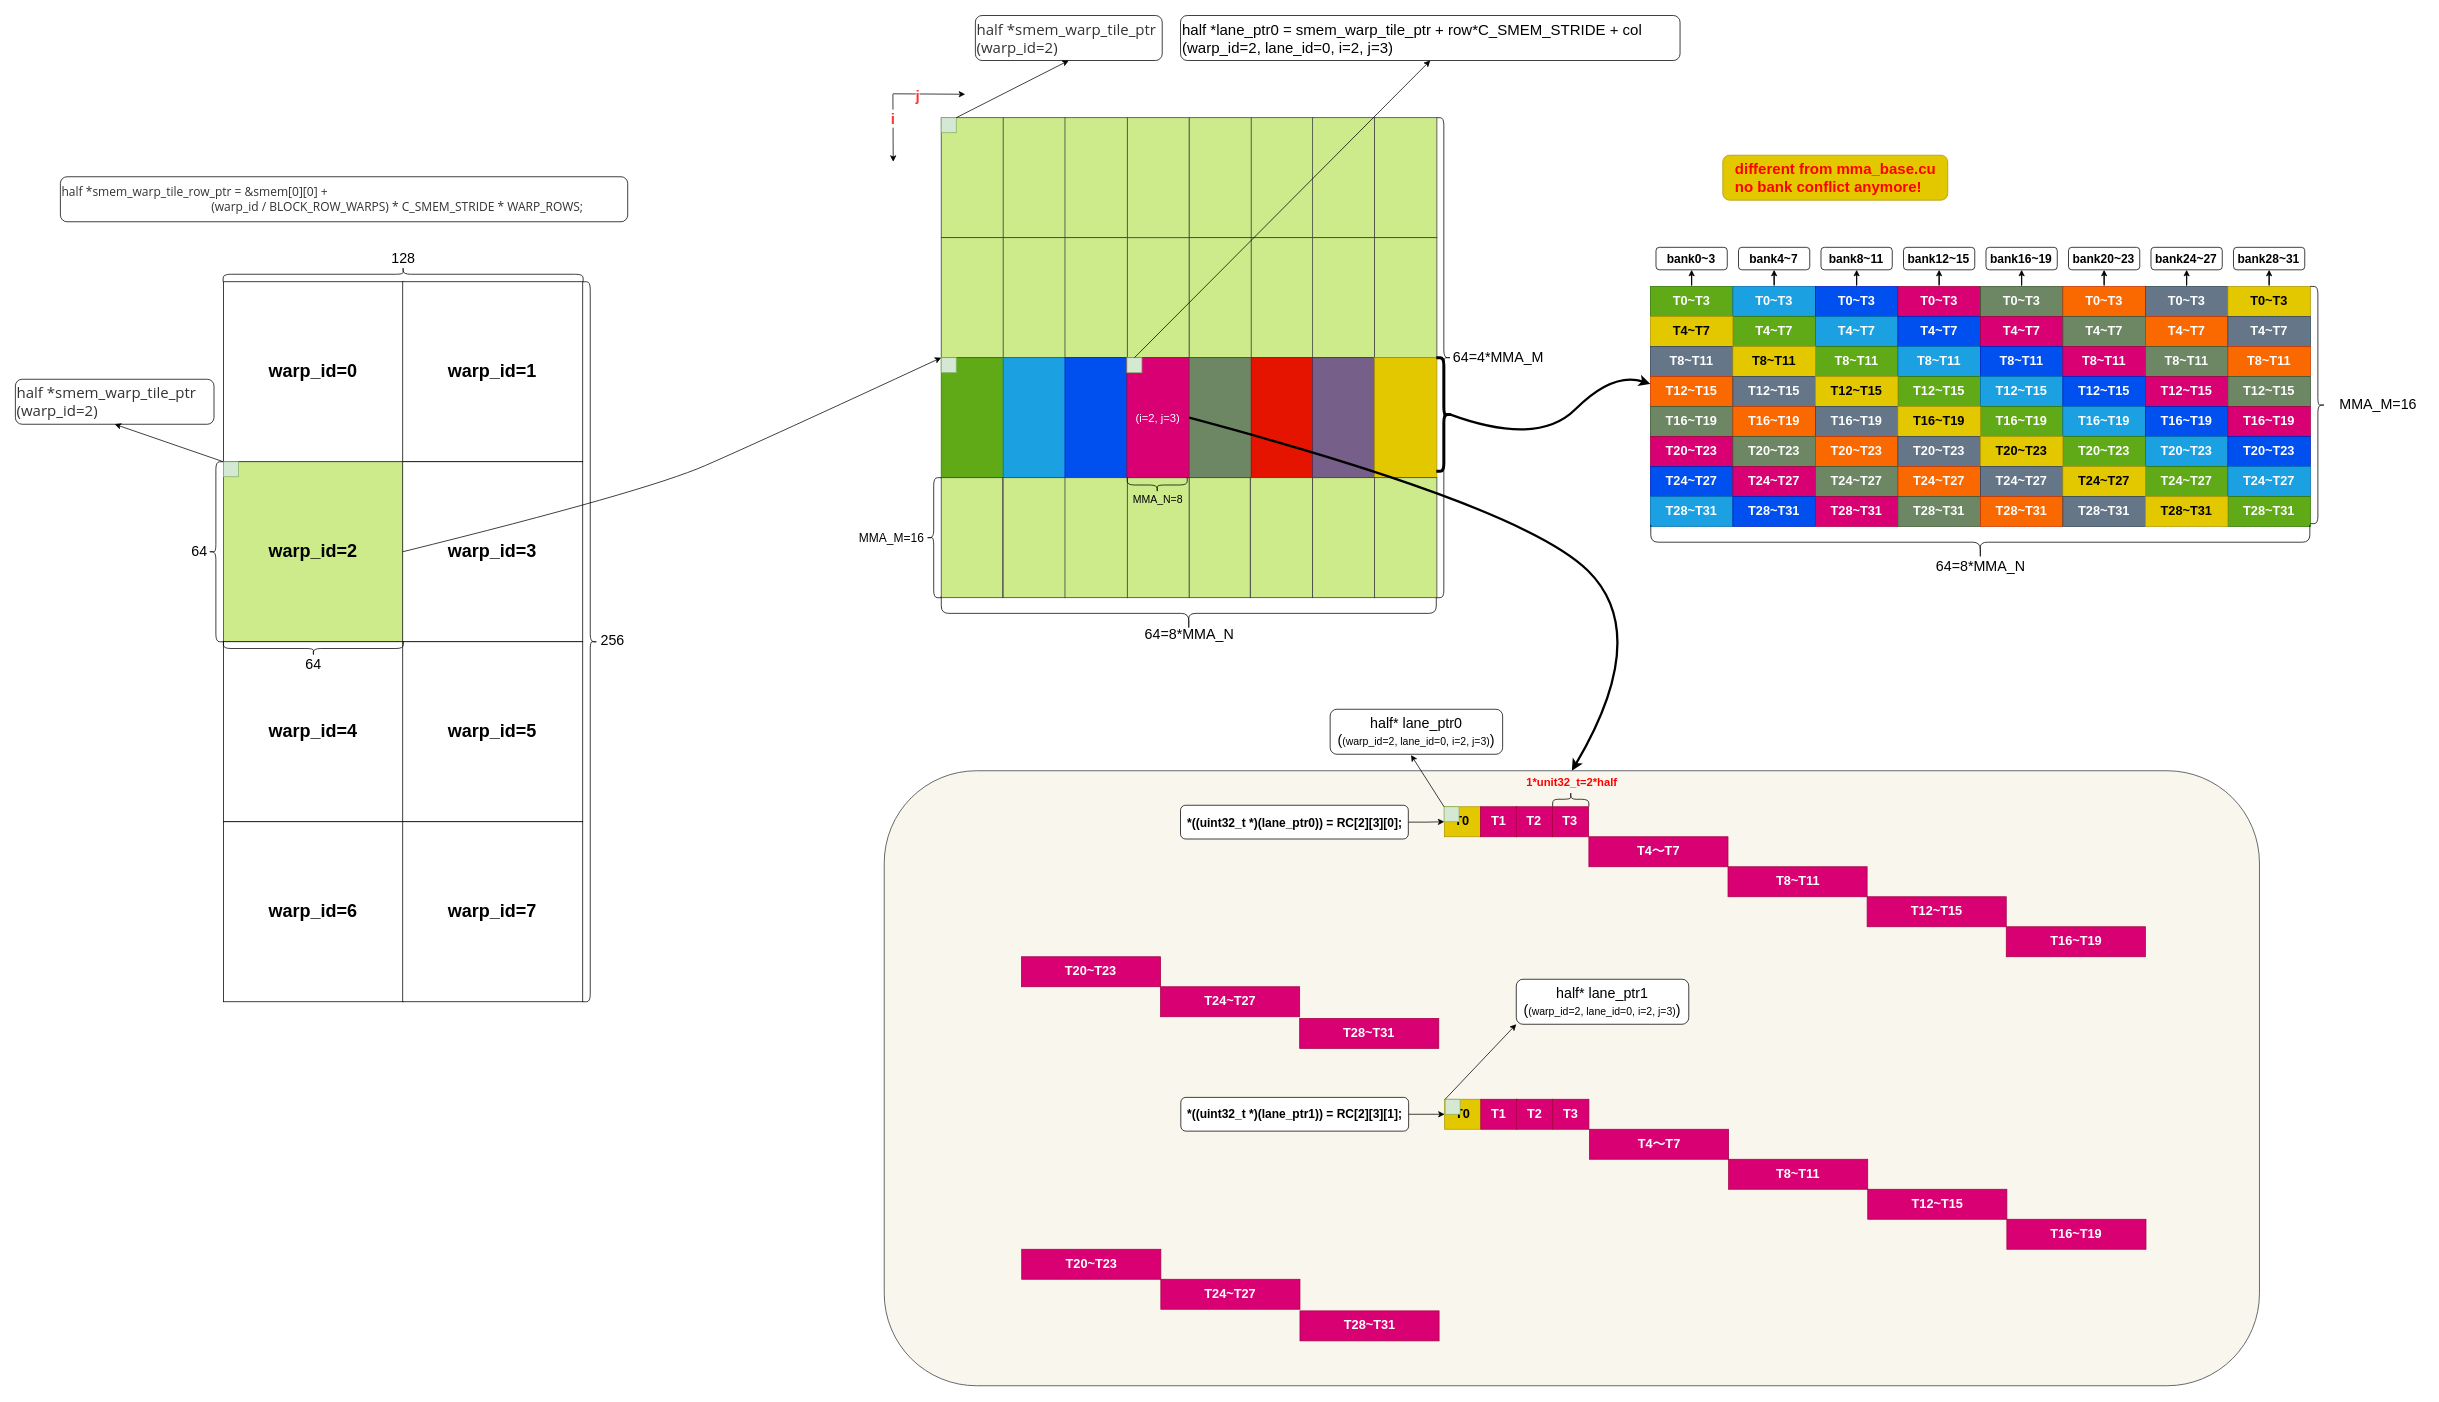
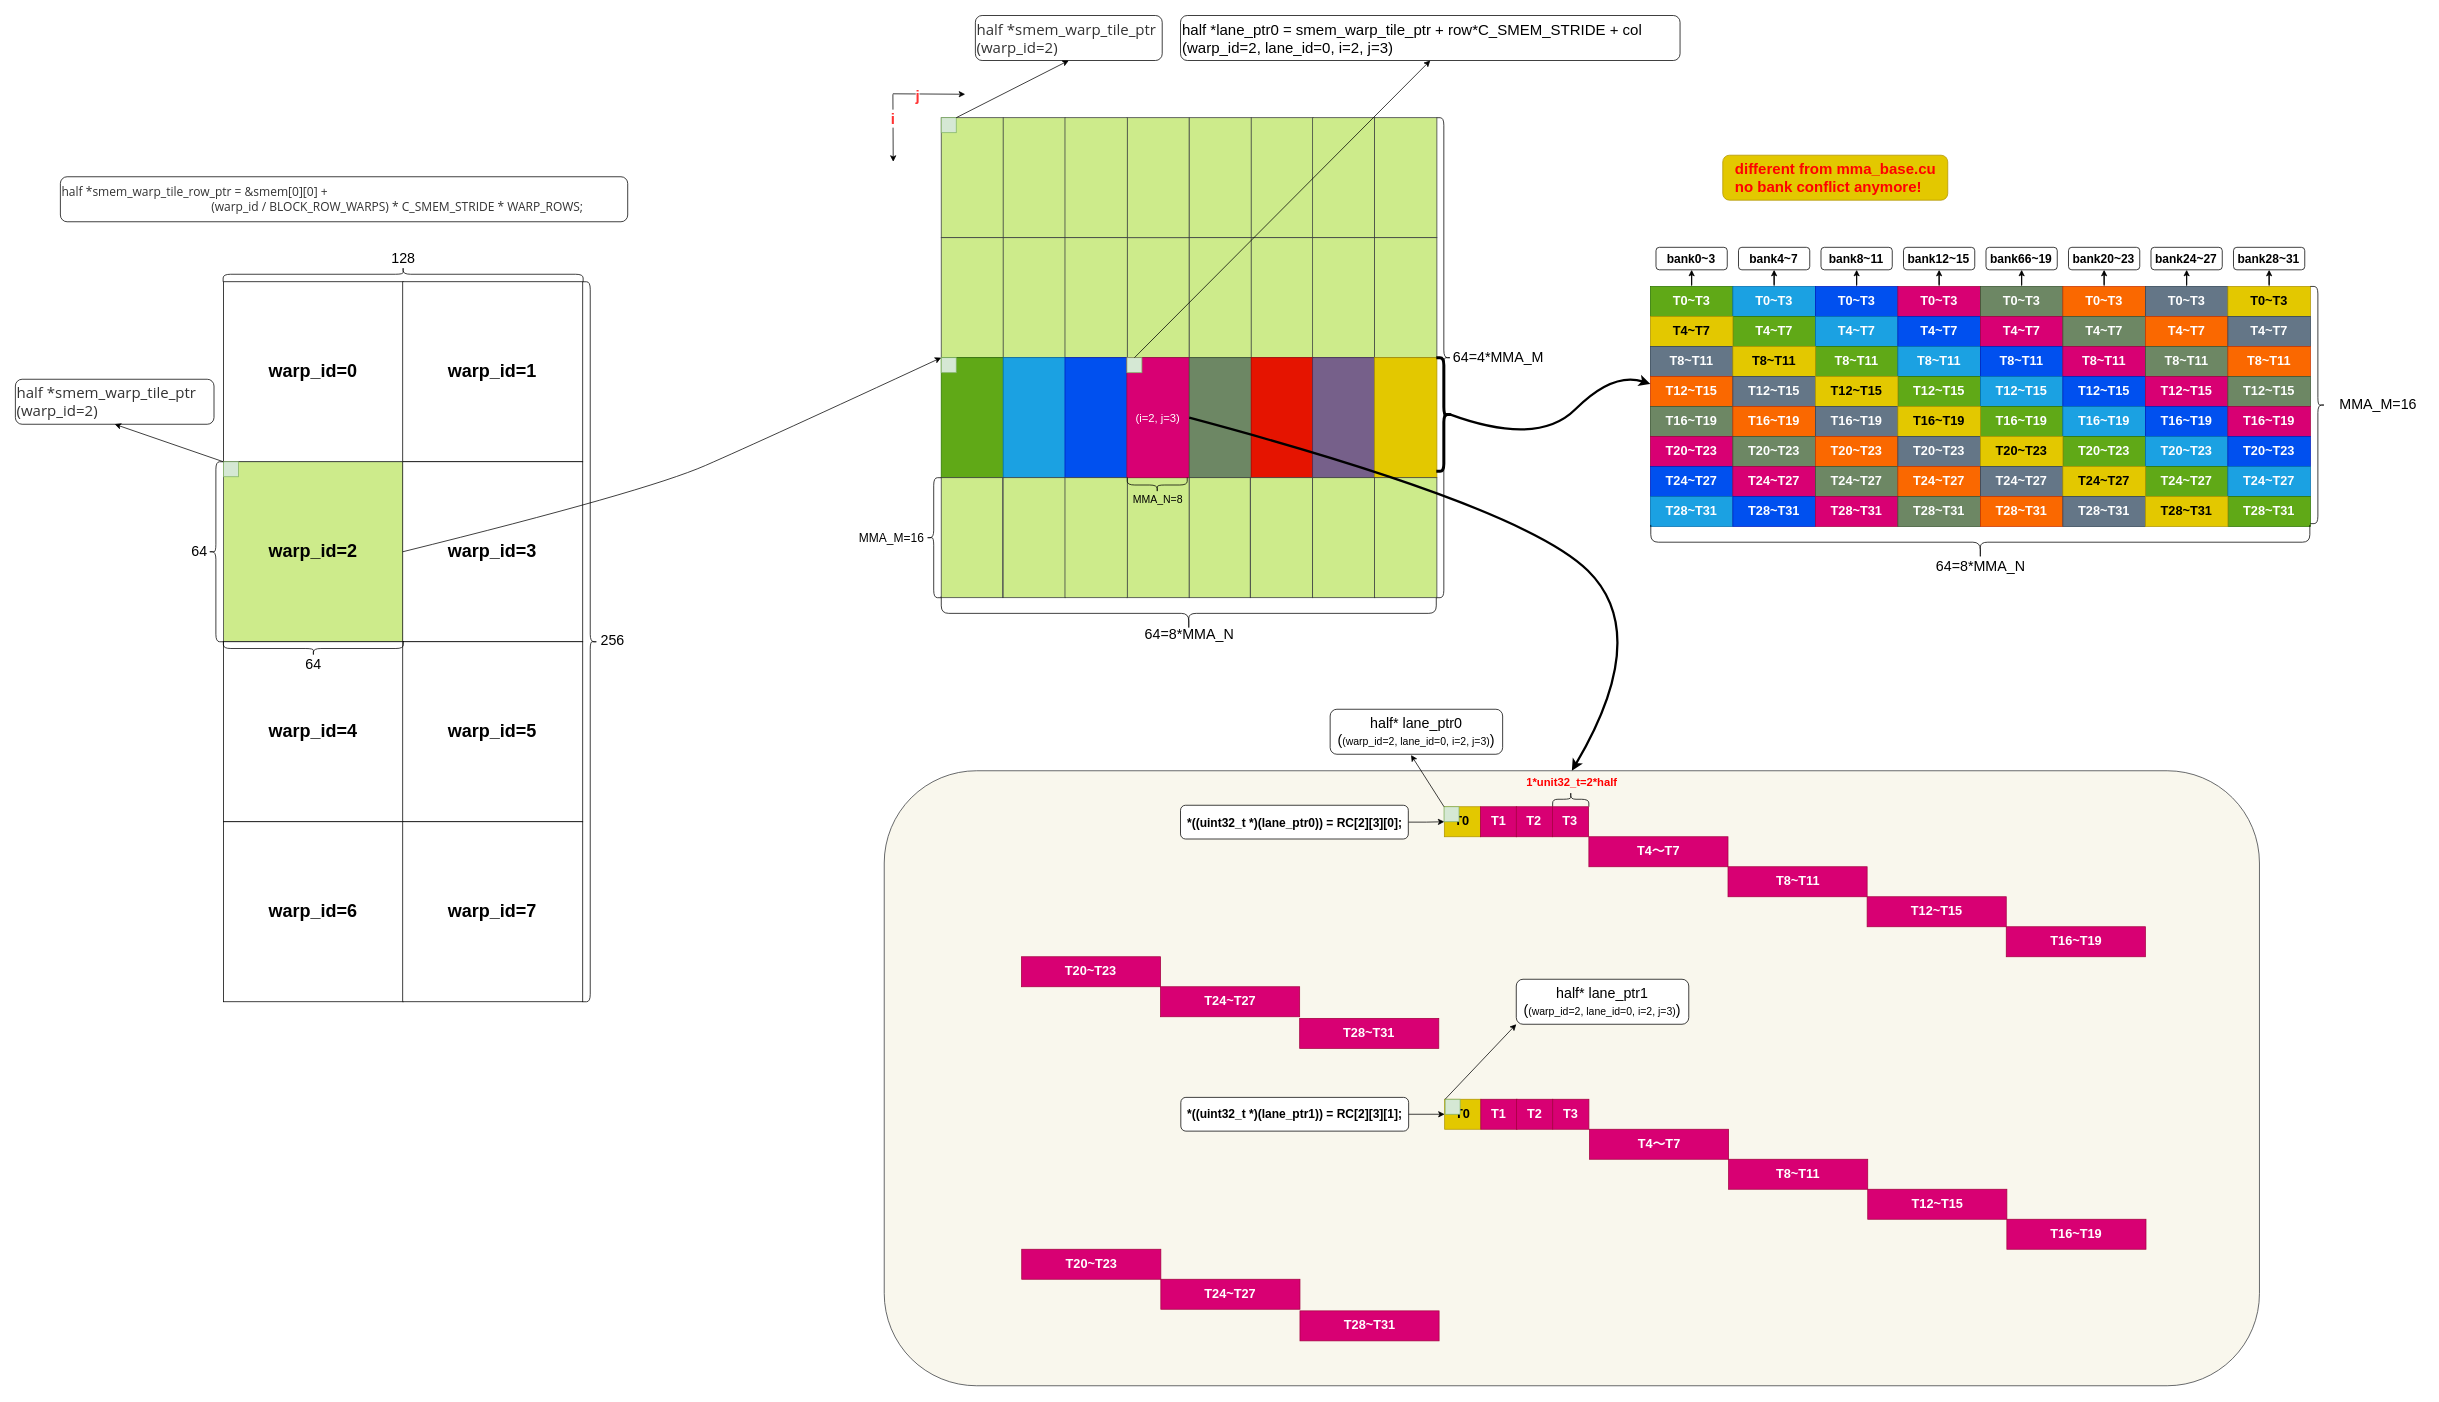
(2021, 258) -> (2021, 258)
